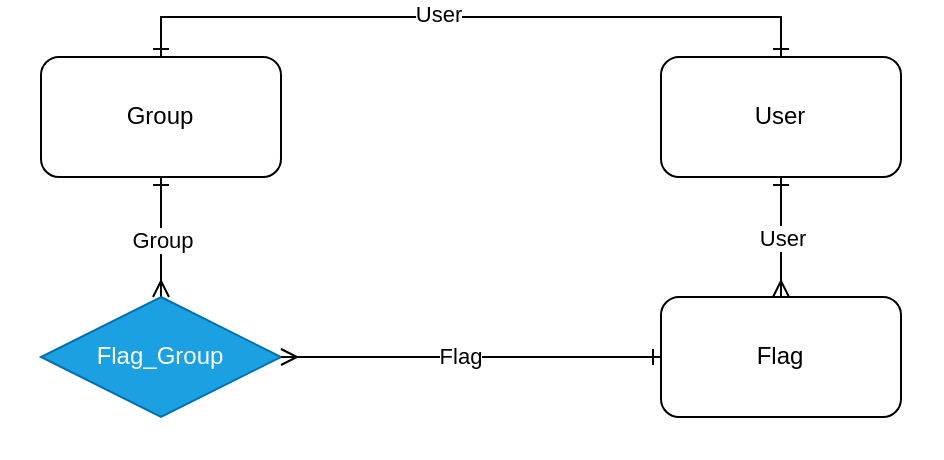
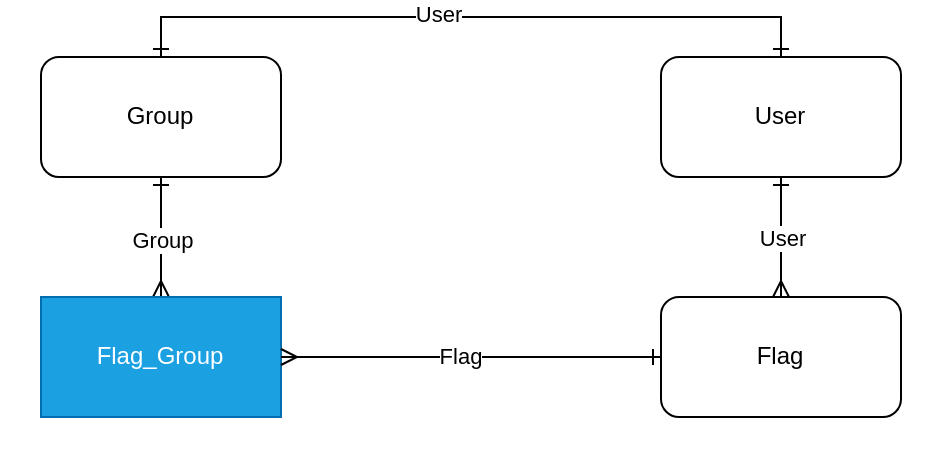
(161, 357) -> (161, 357)
